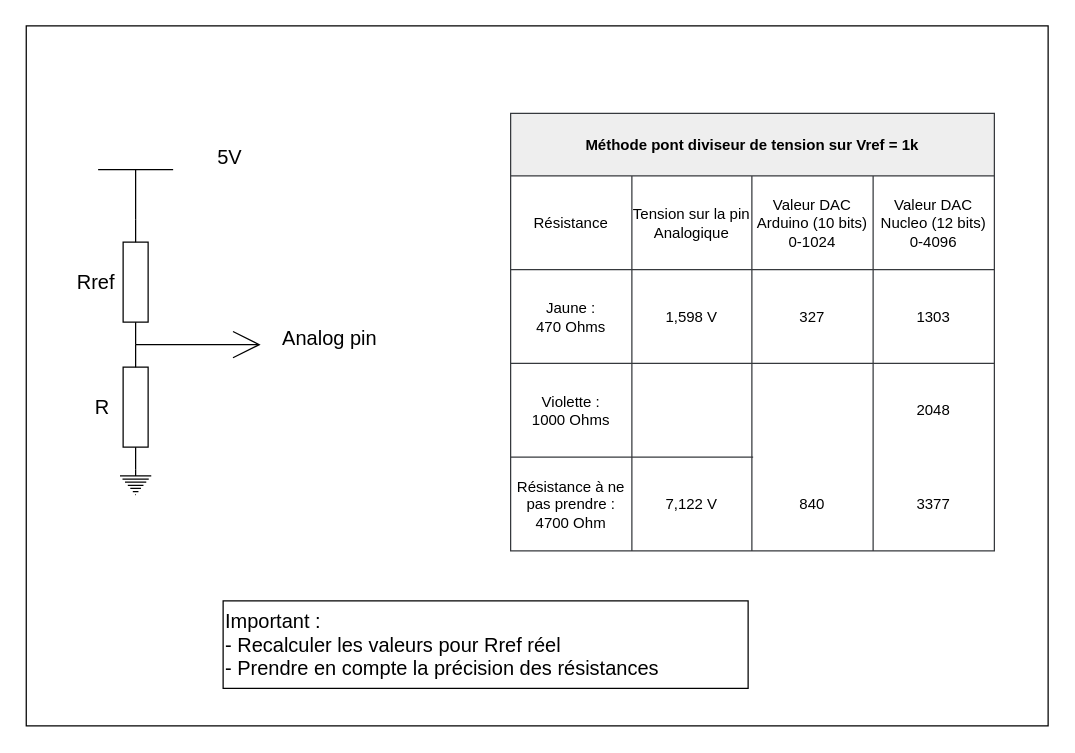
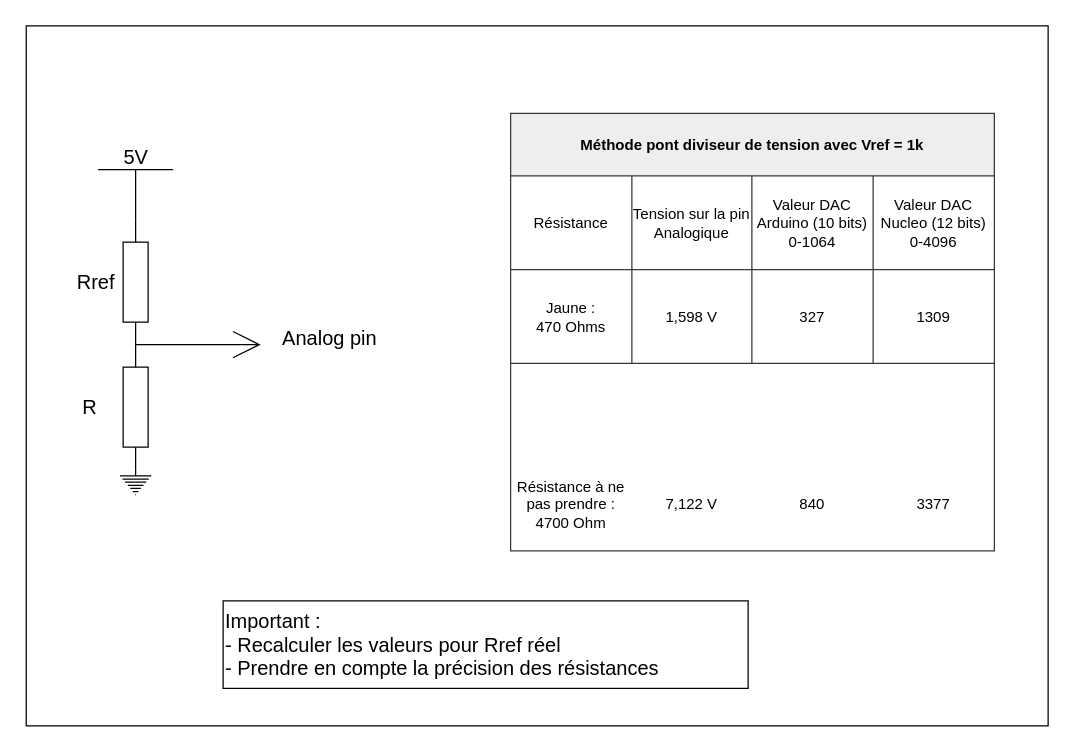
(752, 145) -> (752, 145)
(229, 157) -> (136, 157)
(813, 223) -> (813, 223)
(934, 317) -> (934, 317)
(101, 407) -> (89, 407)
(571, 410) -> none
(934, 410) -> none
